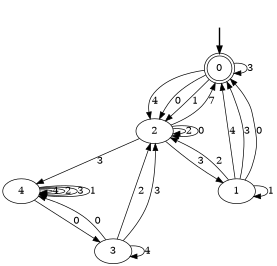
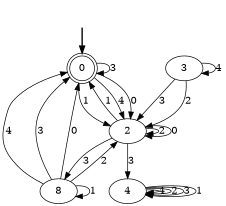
(212, 101) -> (108, 101)
(237, 191) -> (59, 191)
(79, 214) -> none
(64, 219) -> none
